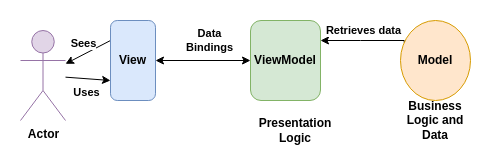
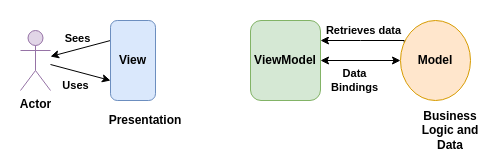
(203, 61) -> (360, 61)
(43, 76) -> (36, 61)
none -> (146, 121)
(436, 121) -> (451, 131)
(296, 131) -> none
